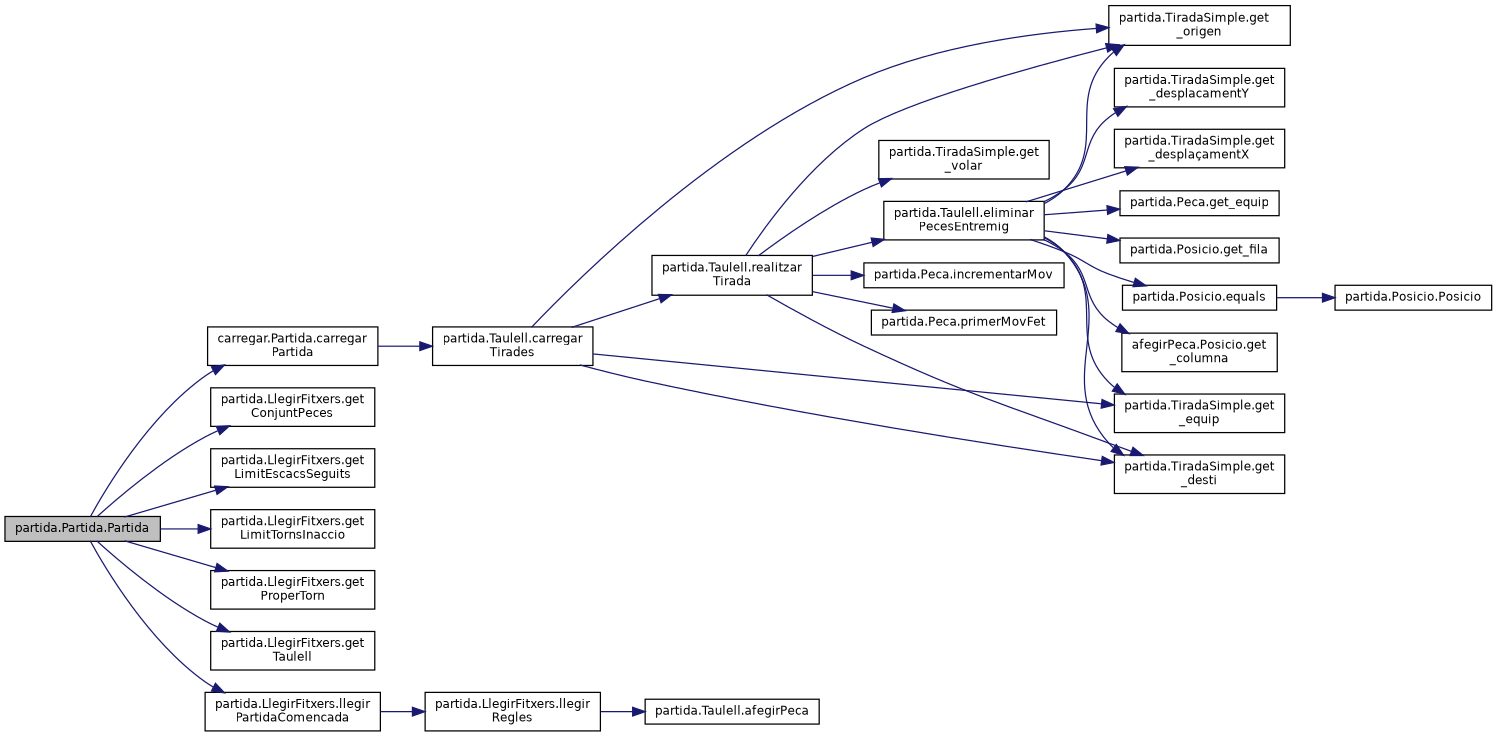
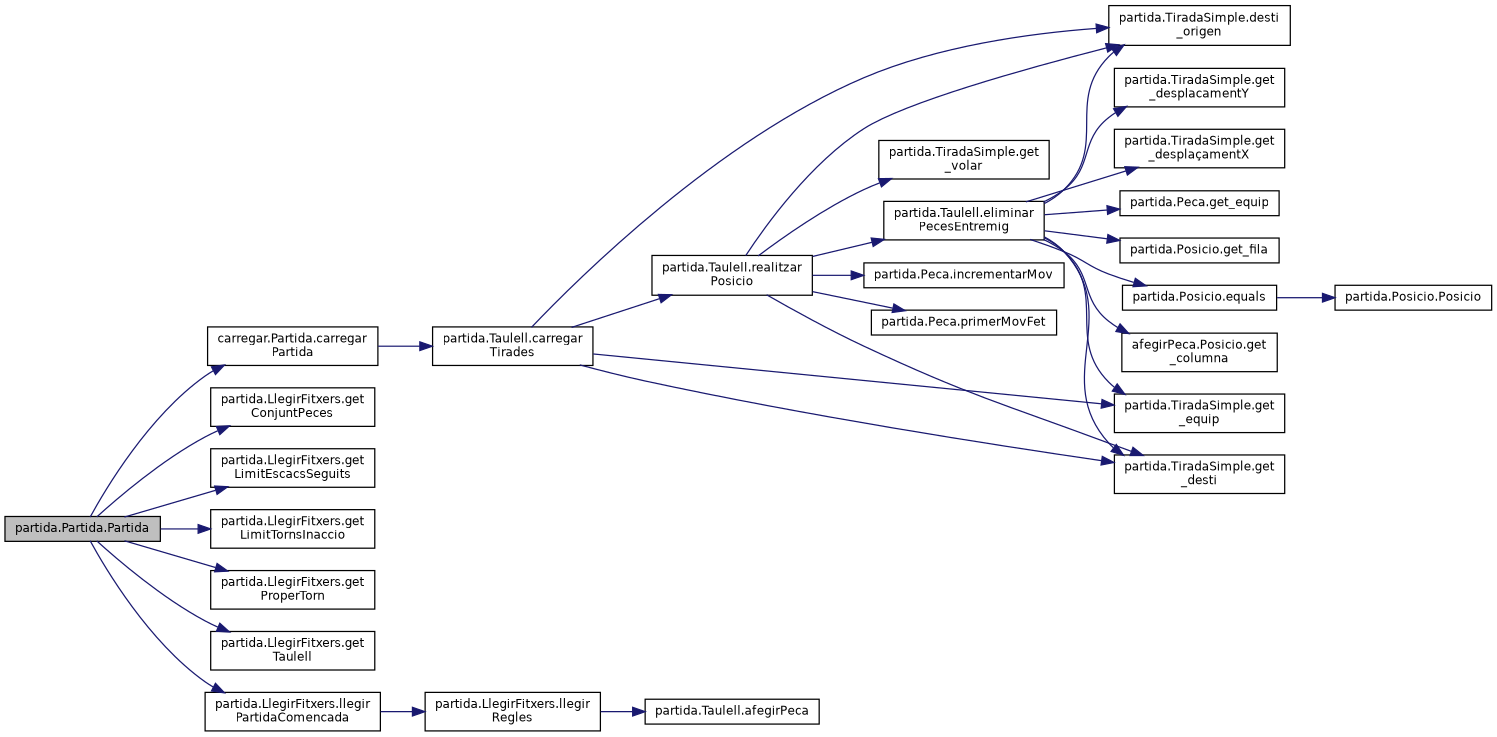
(1200, 25) -> (1200, 25)
(732, 275) -> (732, 275)
